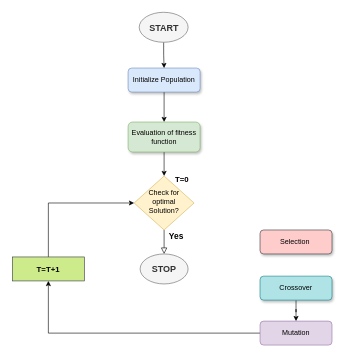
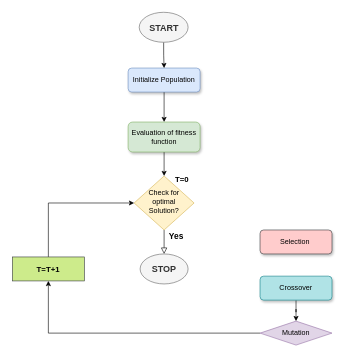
(296, 333) -> (296, 333)
